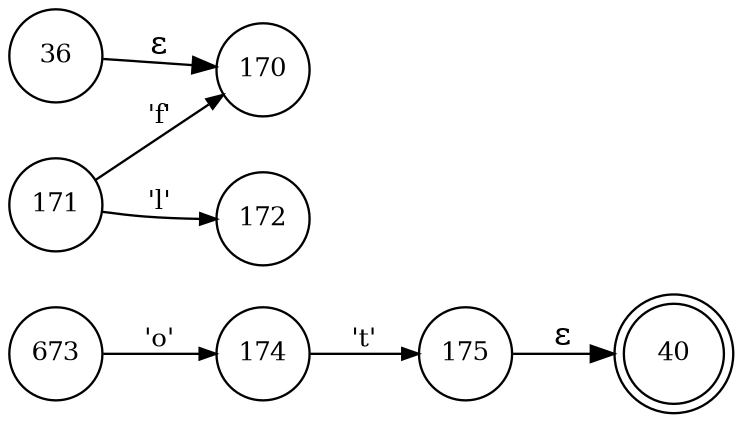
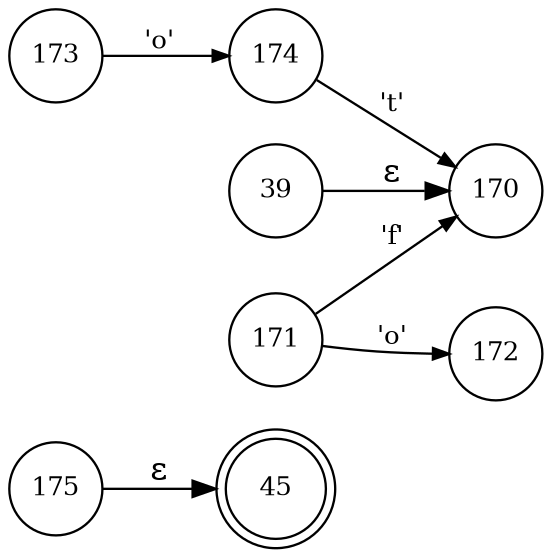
(56, 56) -> (276, 191)
(159, 203) -> (392, 338)
(56, 354) -> (56, 56)
(356, 354) -> (379, 119)
(674, 354) -> (276, 489)
